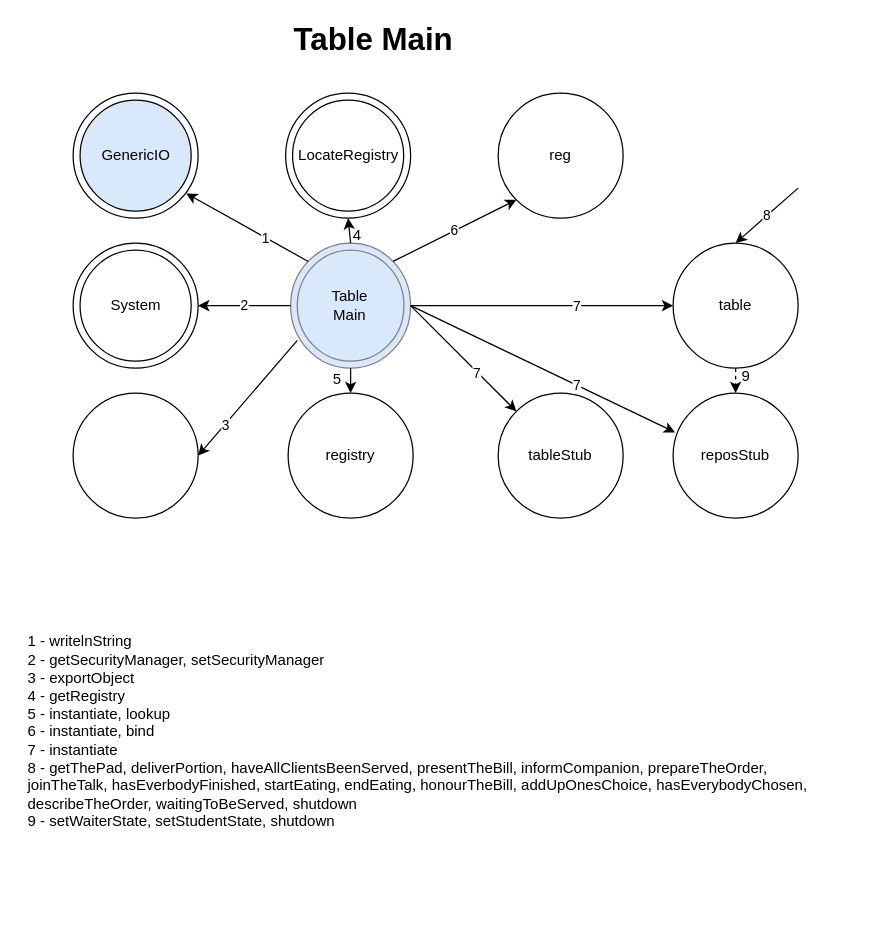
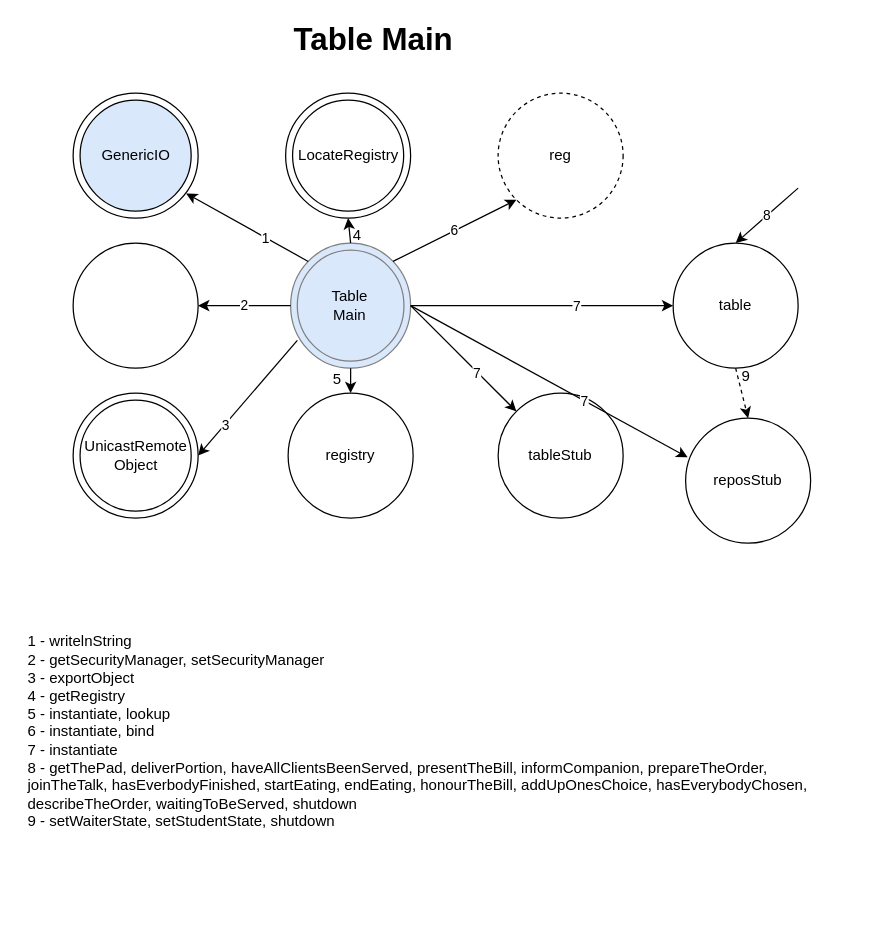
(561, 156) -> (561, 156)
(136, 306) -> none
none -> (136, 456)
(736, 456) -> (748, 481)
